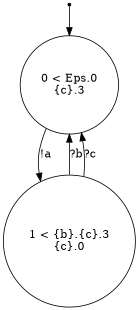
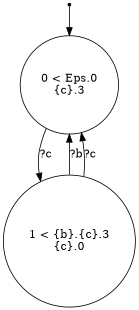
(46, 155) -> (46, 155)
